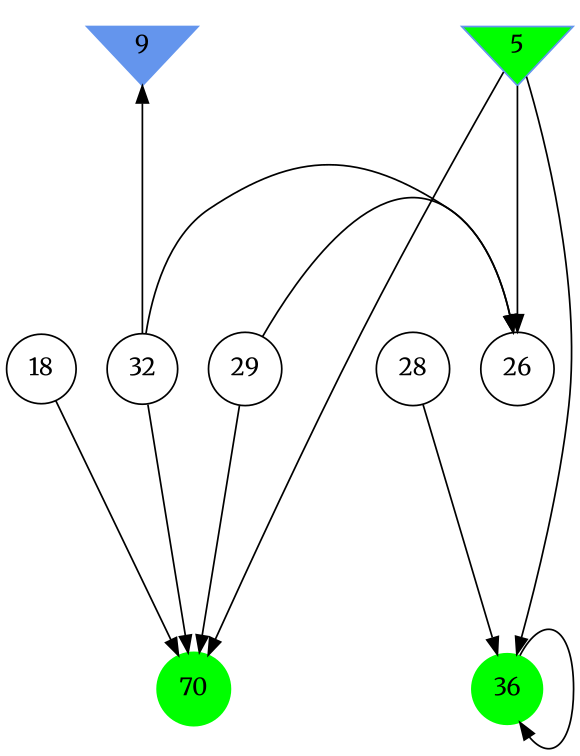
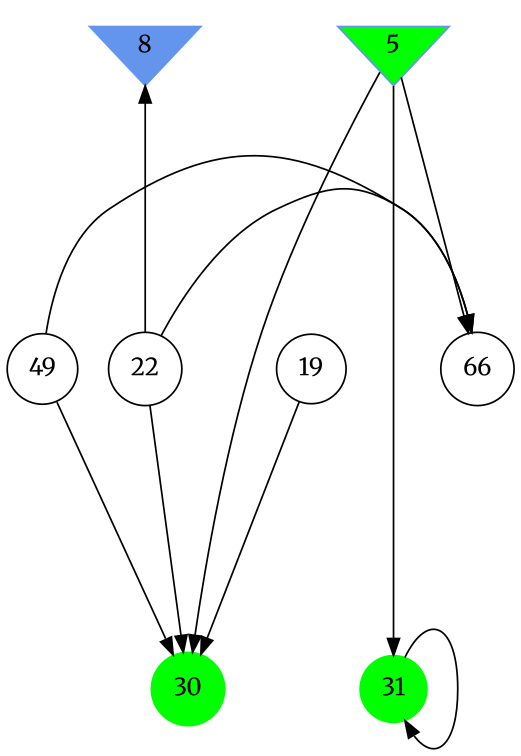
(142, 46) -> (145, 46)
(41, 369) -> (311, 369)
(142, 369) -> (145, 369)
(245, 369) -> (42, 369)
(413, 369) -> none
(517, 369) -> (477, 369)
(194, 689) -> (188, 689)
(507, 689) -> (394, 689)
